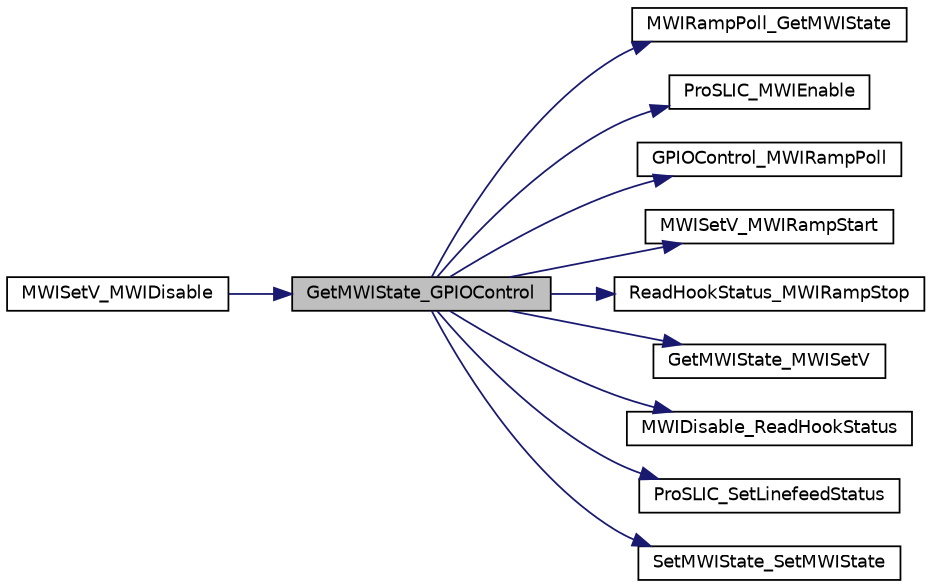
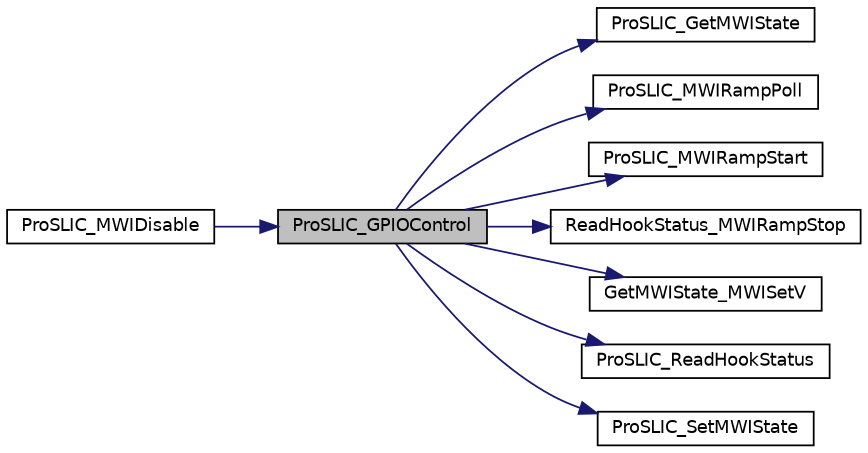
(769, 25) -> (706, 25)
(769, 92) -> none
(769, 159) -> (706, 92)
(769, 227) -> (706, 159)
(118, 294) -> (111, 227)
(421, 294) -> (382, 227)
(769, 429) -> (706, 361)
(769, 496) -> none
(769, 563) -> (706, 429)
